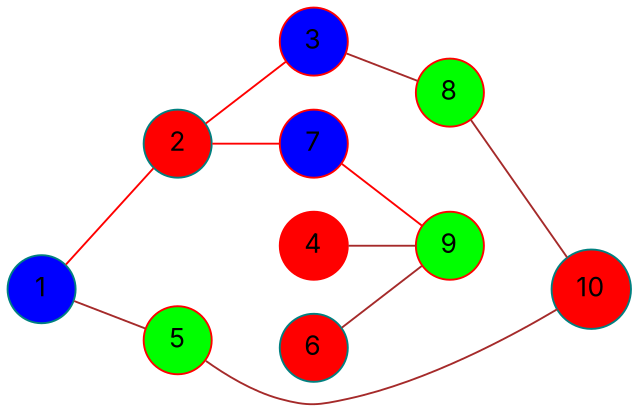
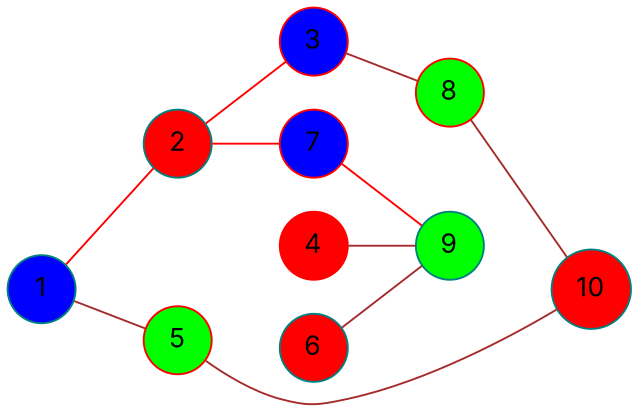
(450, 246) -> (450, 246)
